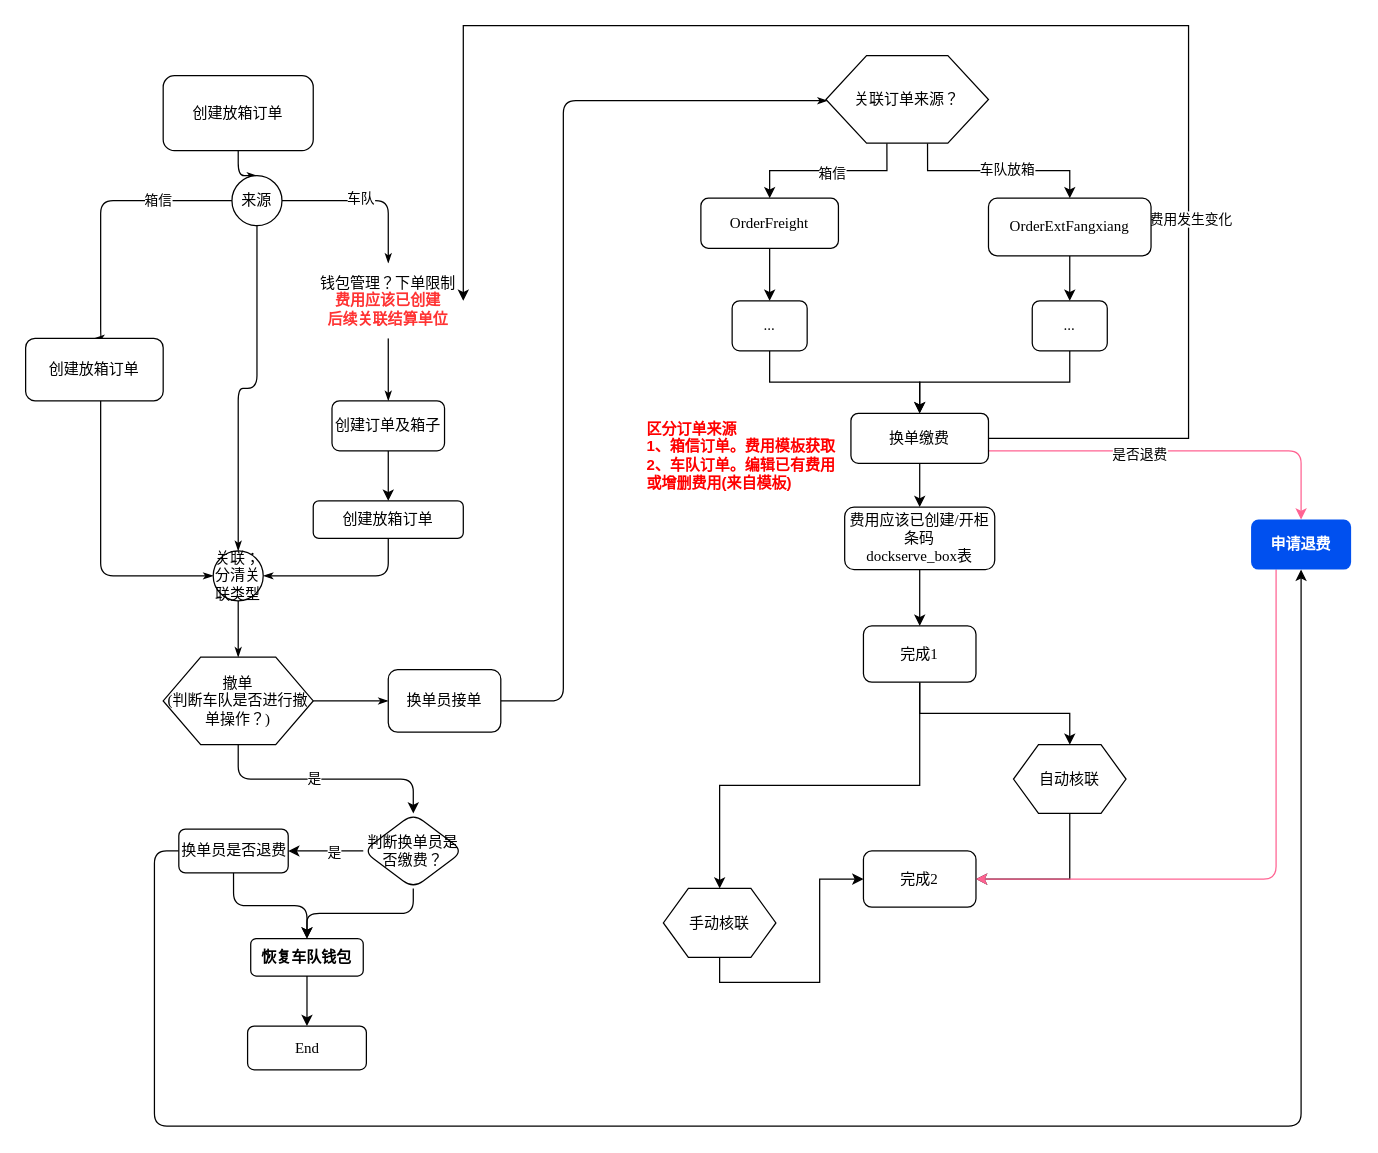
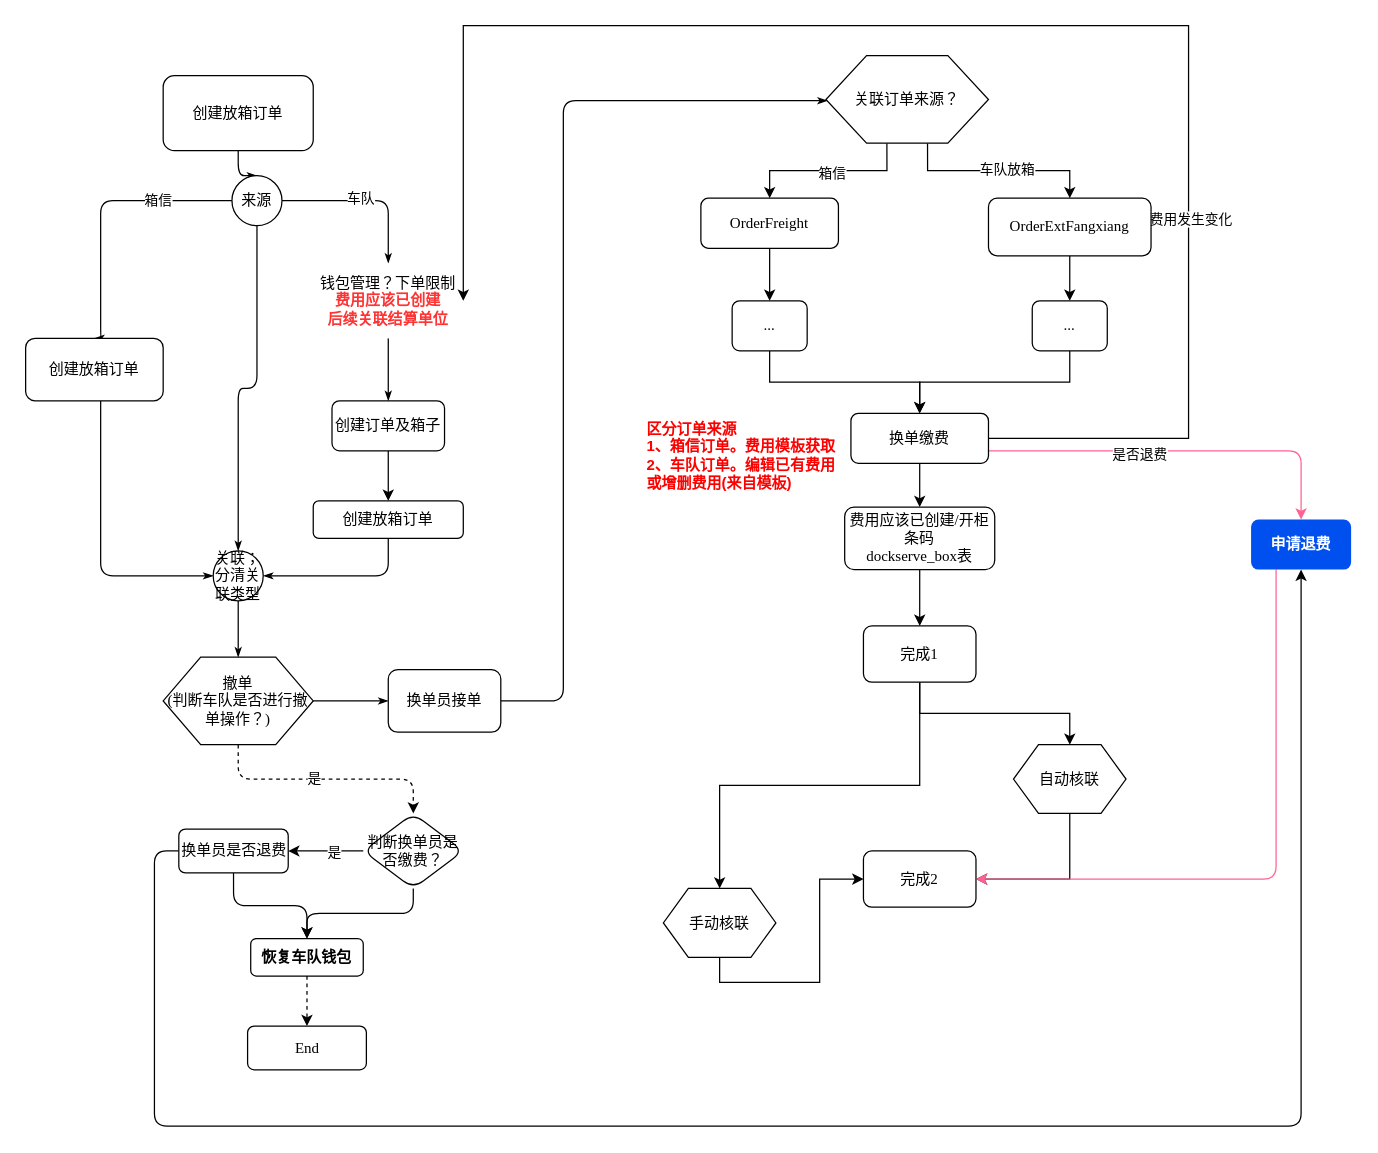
(375, 779) -> (375, 779)
(307, 996) -> (307, 996)
